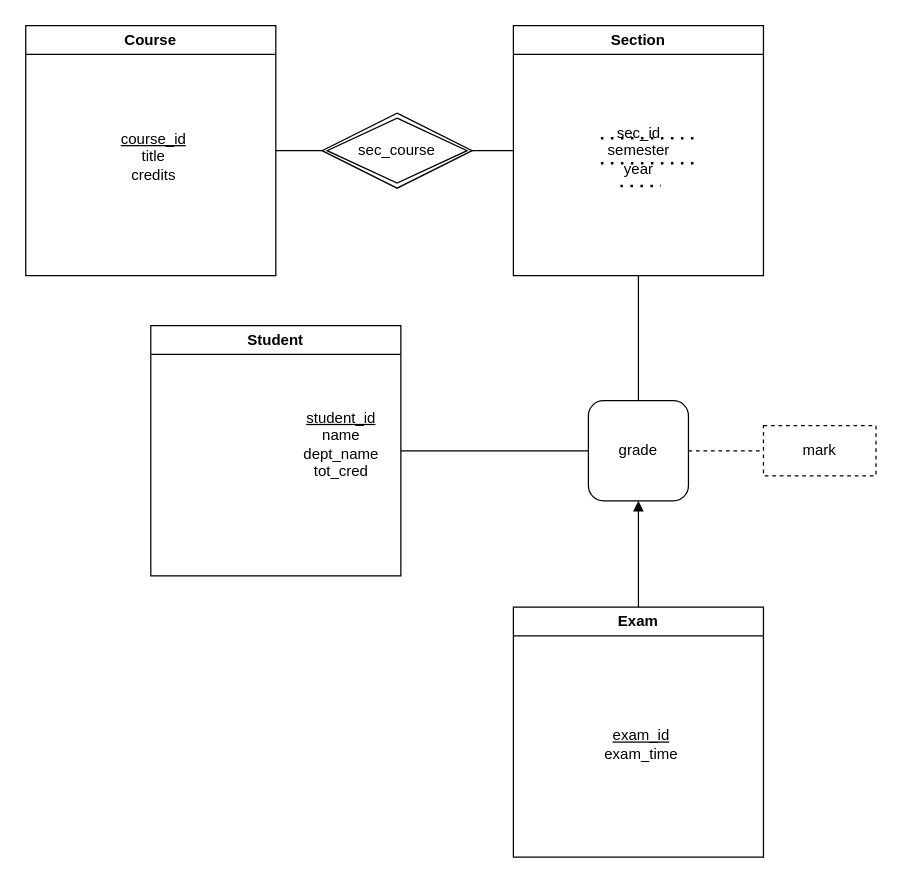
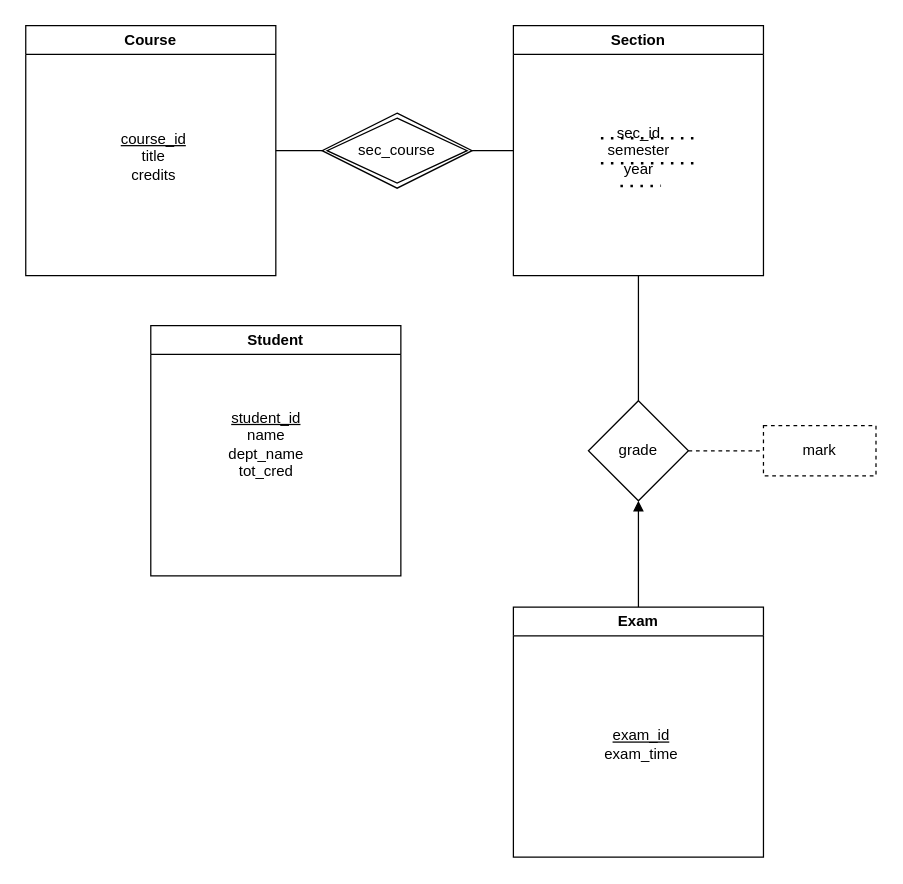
(341, 444) -> (266, 444)
(495, 451) -> none
(638, 451) -> (638, 451)
